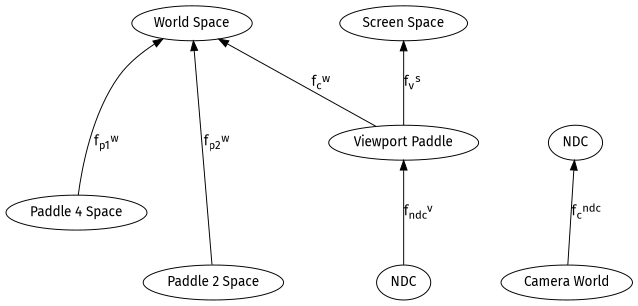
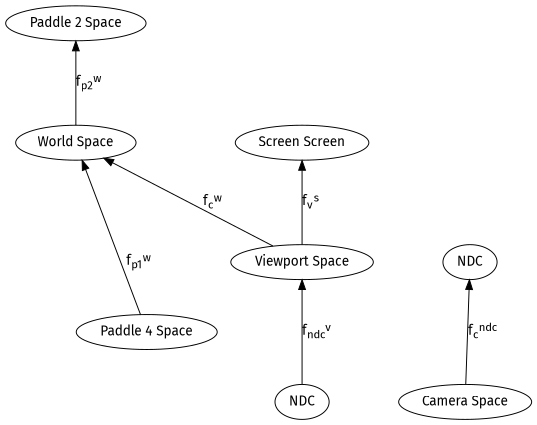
(404, 23) -> (302, 143)
(404, 143) -> (302, 262)
(203, 158) -> (76, 88)
(567, 283) -> (465, 402)
